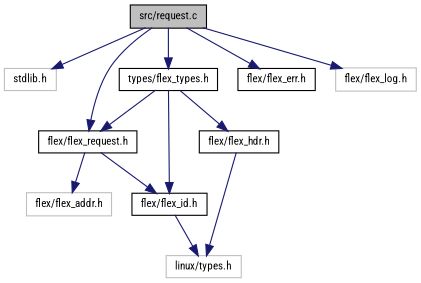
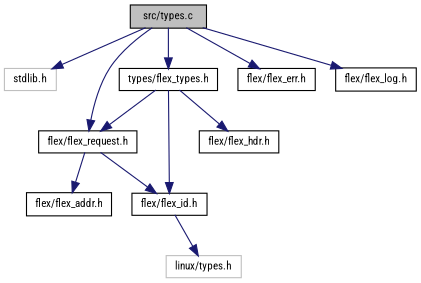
(168, 17) -> (168, 17)
(376, 80) -> (376, 80)
(223, 199) -> none
(69, 204) -> (69, 204)
